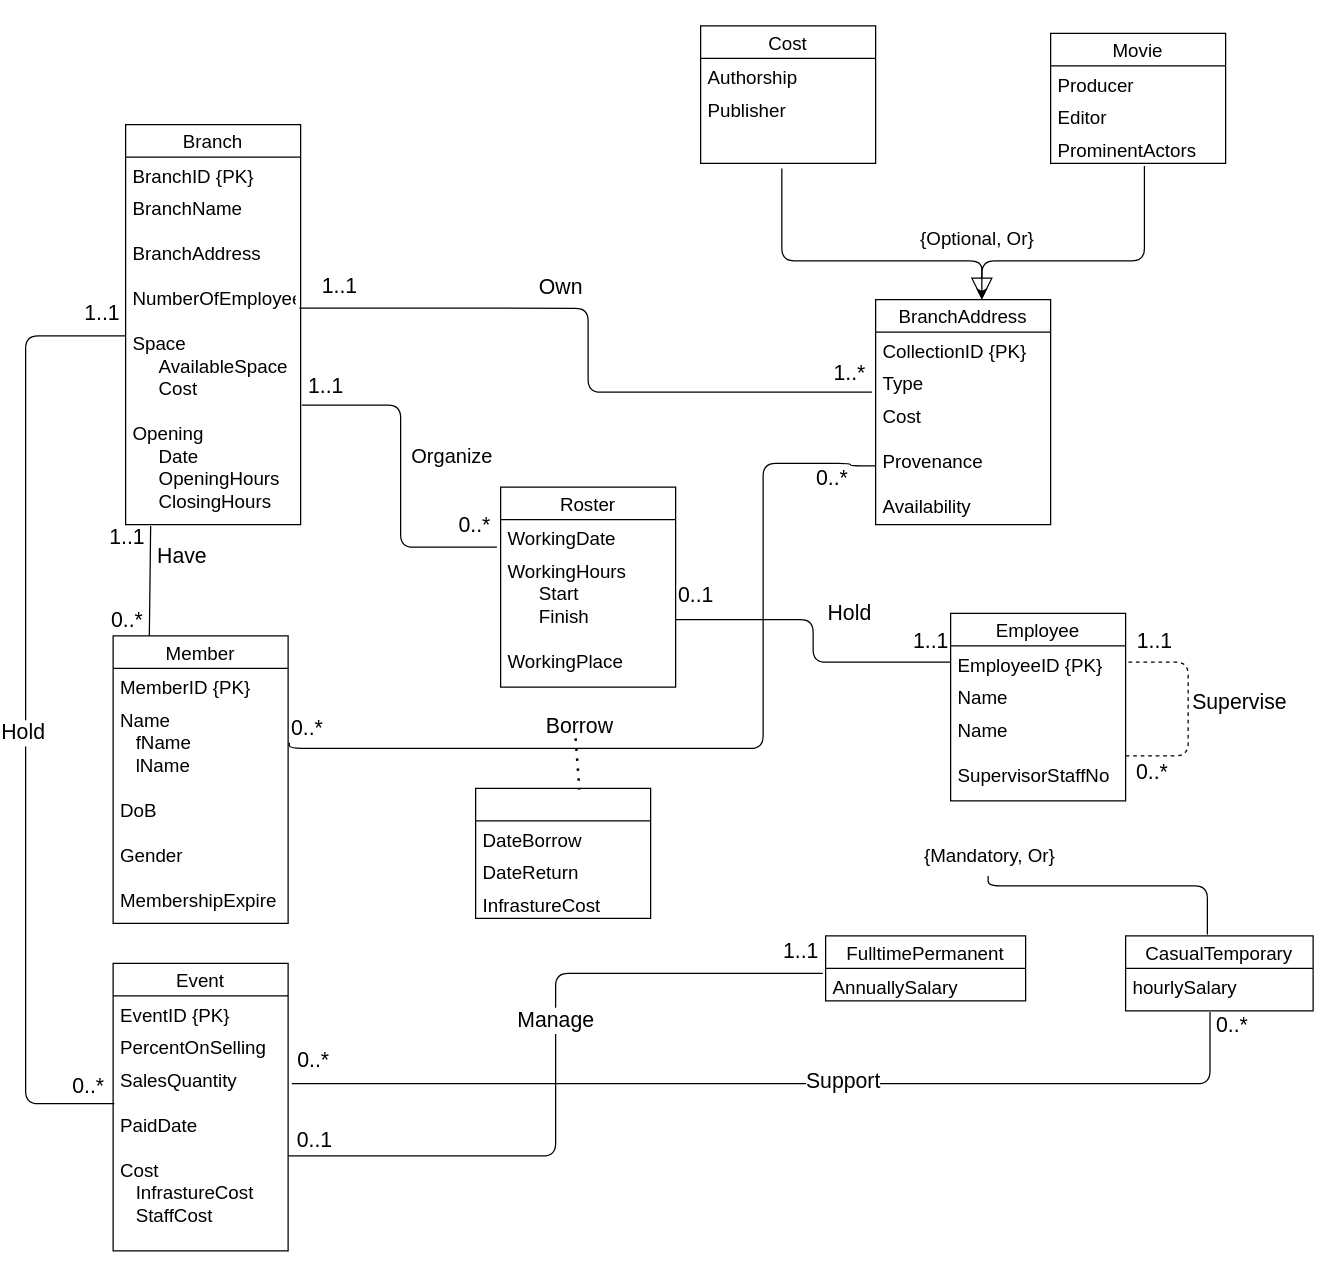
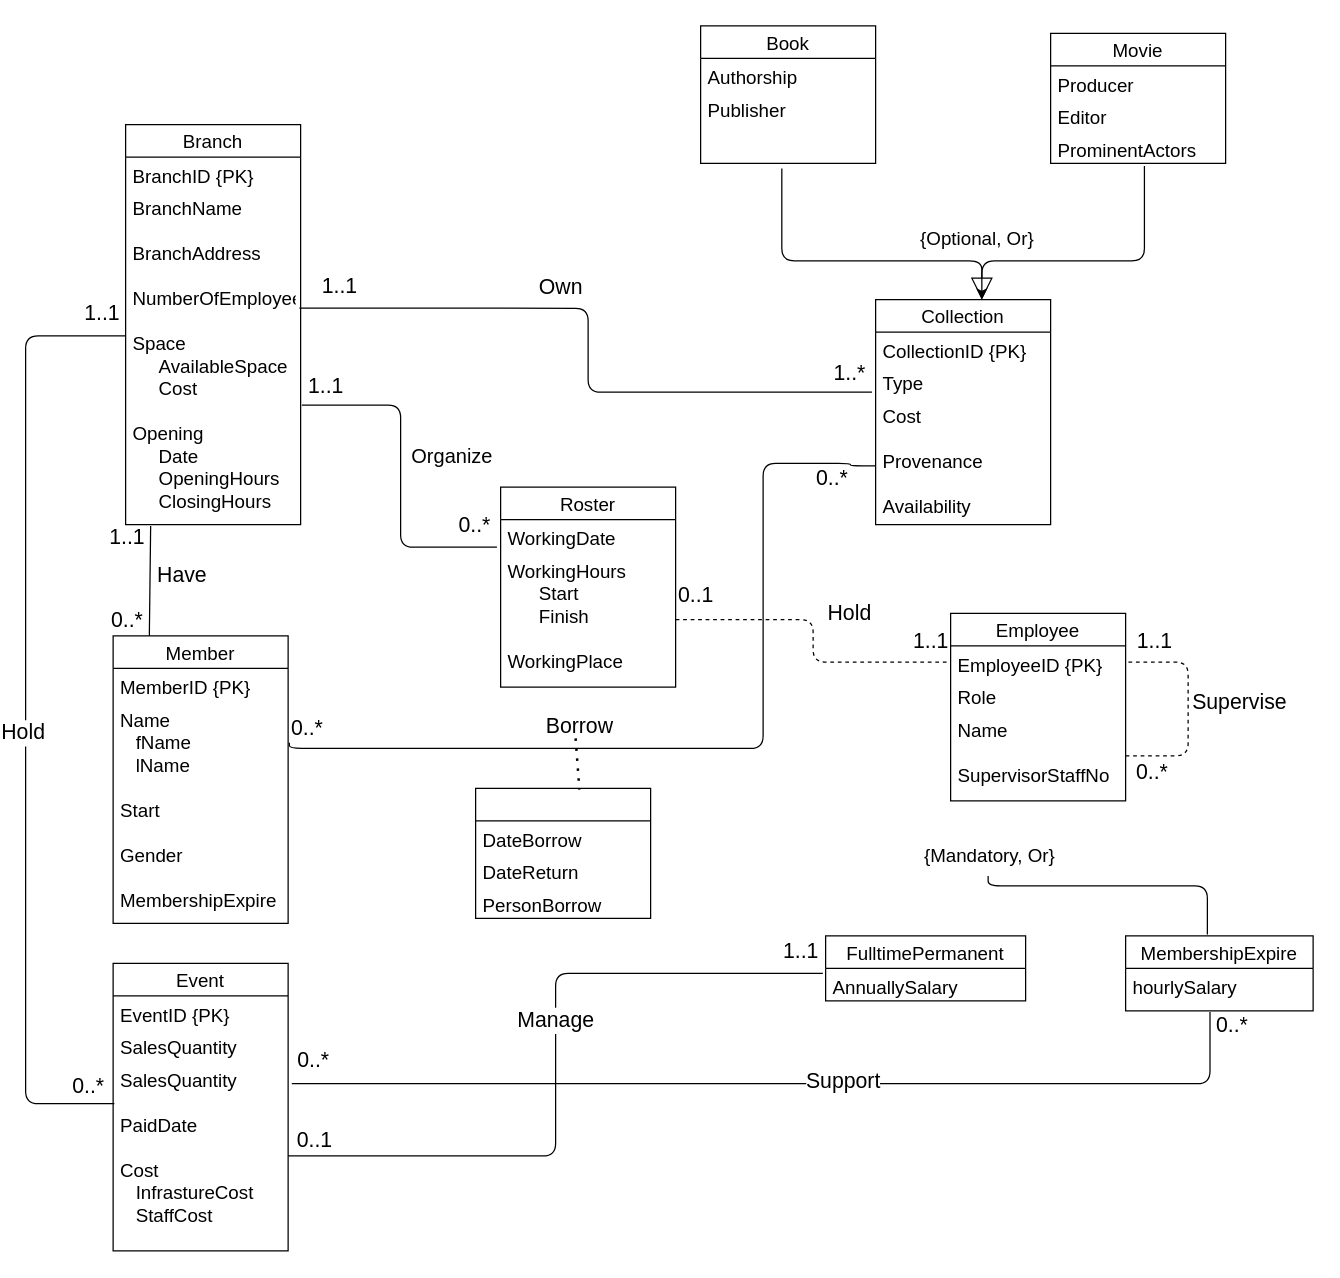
(788, 43) -> (788, 43)
(963, 317) -> (963, 317)
(182, 557) -> (182, 576)
(813, 641) -> (813, 641)
(979, 698) -> (976, 698)
(141, 720) -> (141, 720)
(556, 905) -> (546, 905)
(1219, 953) -> (1219, 953)
(197, 1048) -> (183, 1048)
